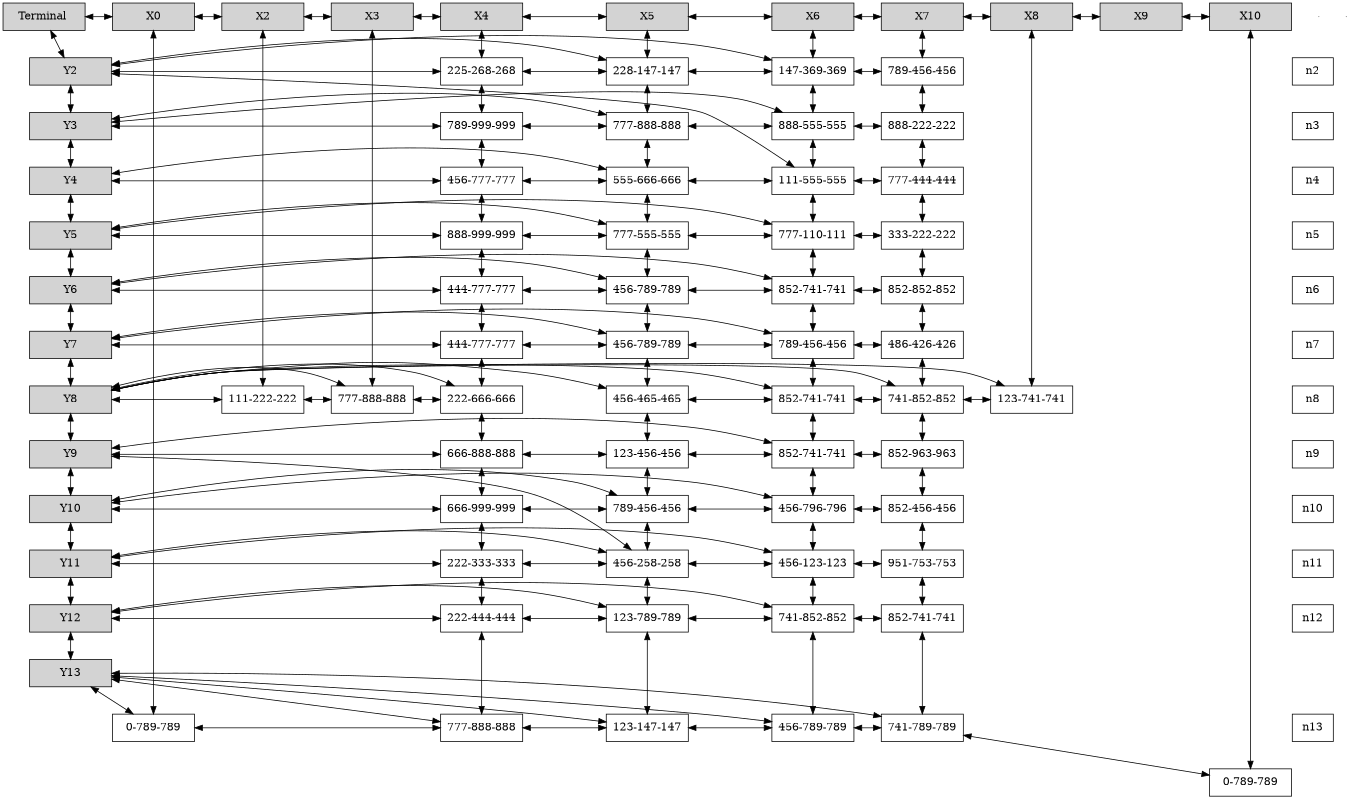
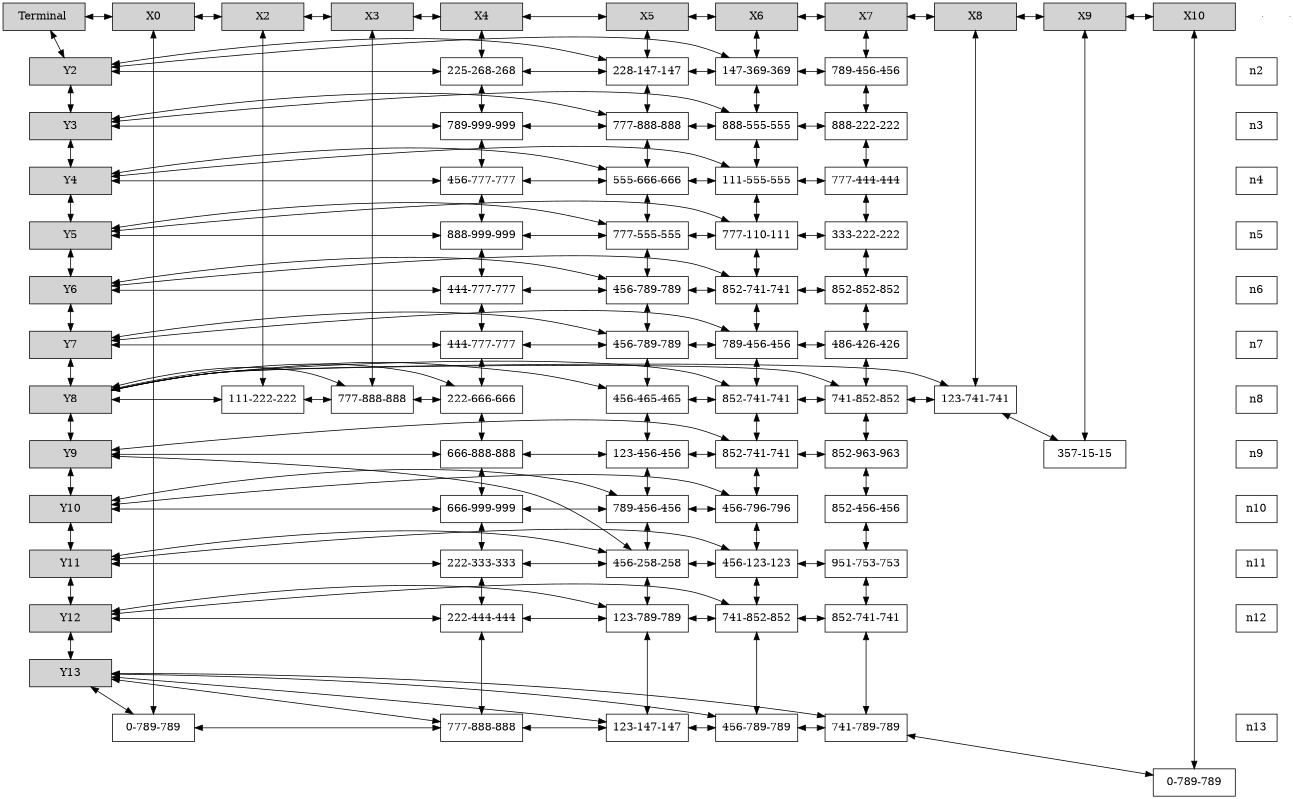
(461, 90) -> (391, 153)
none -> (1085, 454)
(868, 509) -> none
